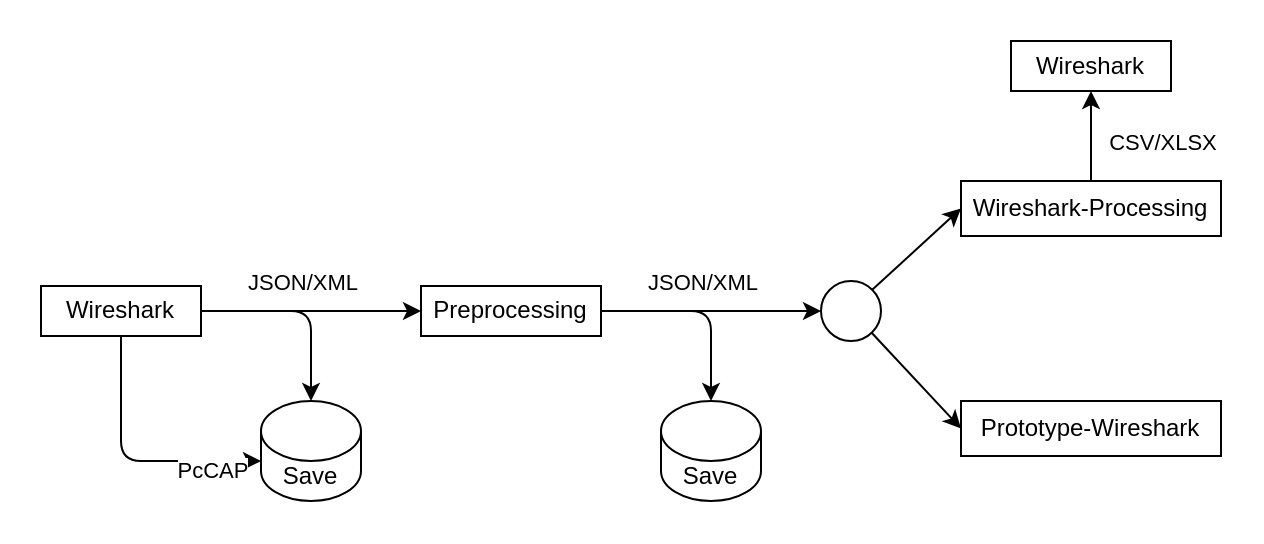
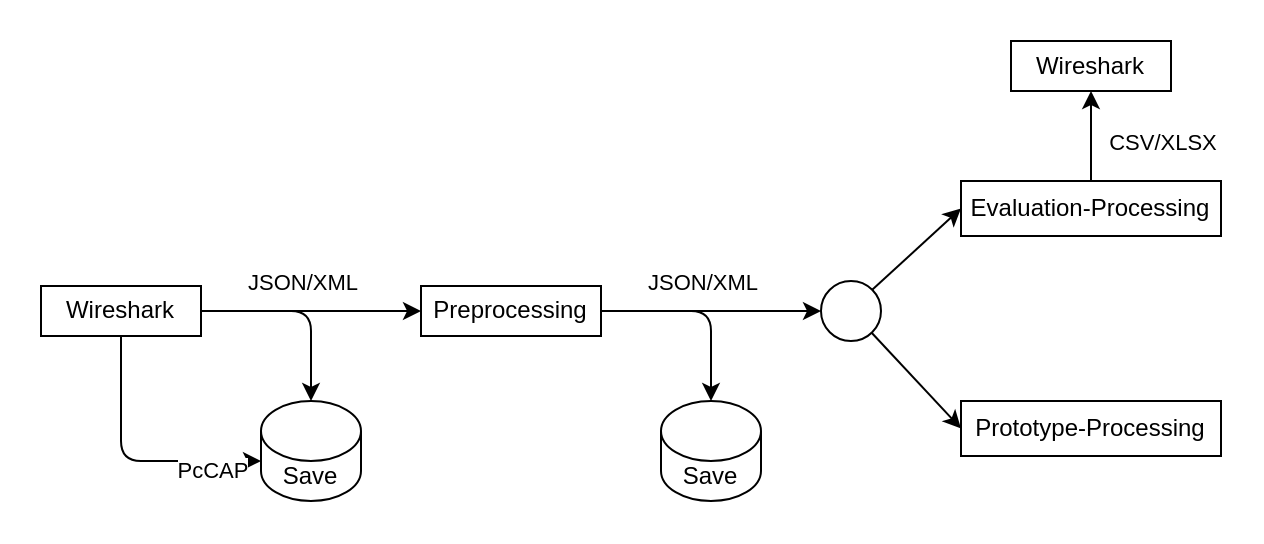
(1091, 209) -> (1091, 209)
(1091, 429) -> (1091, 429)
